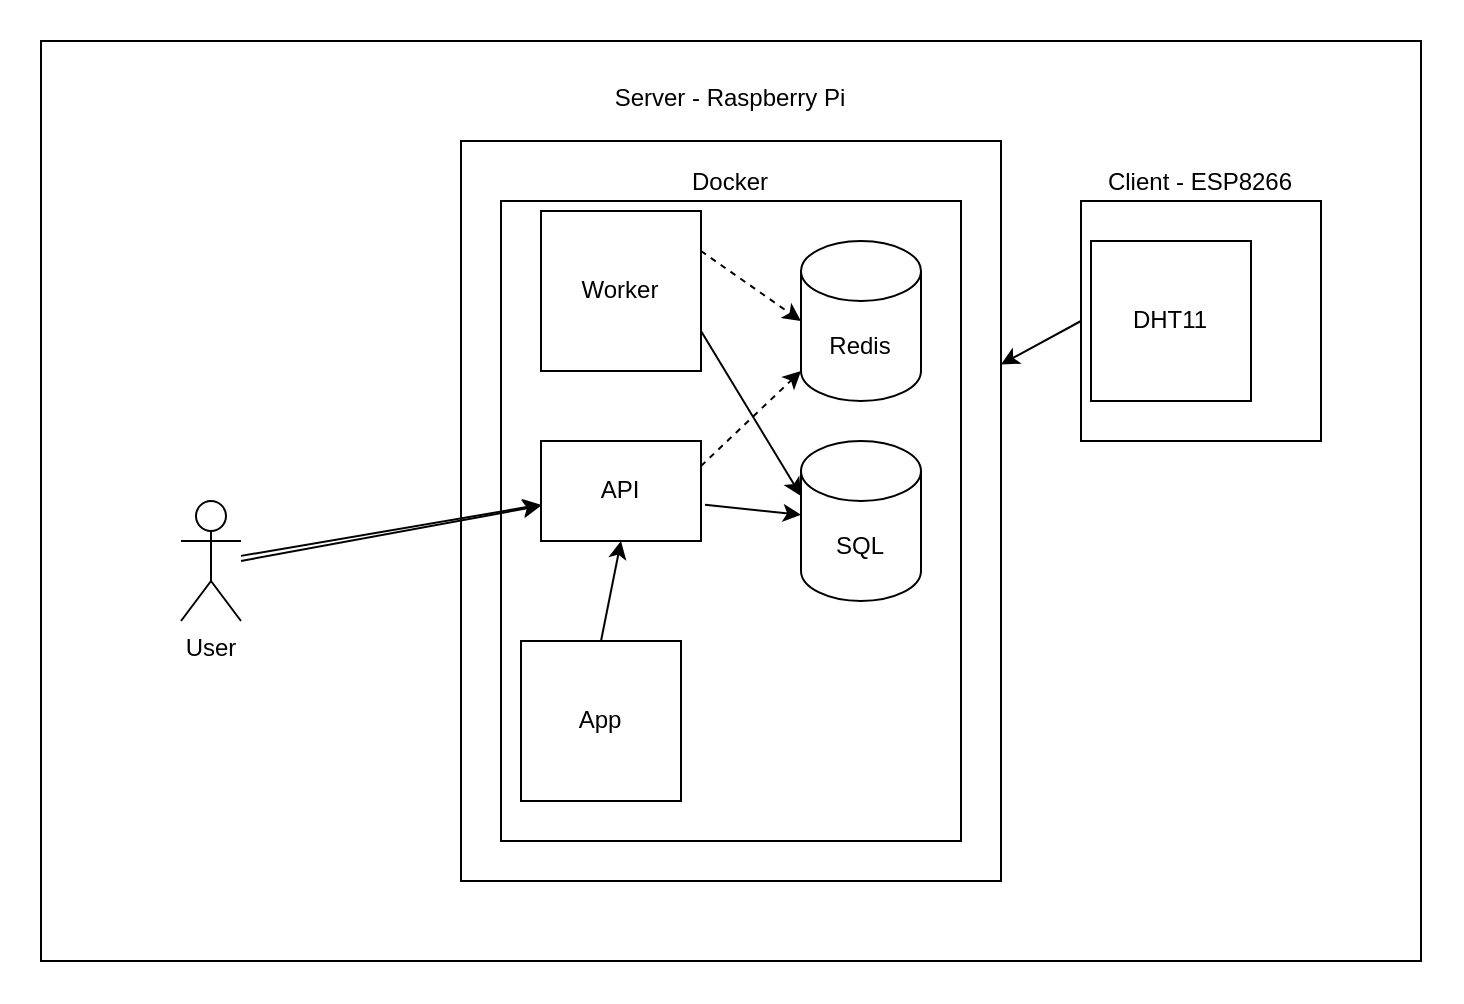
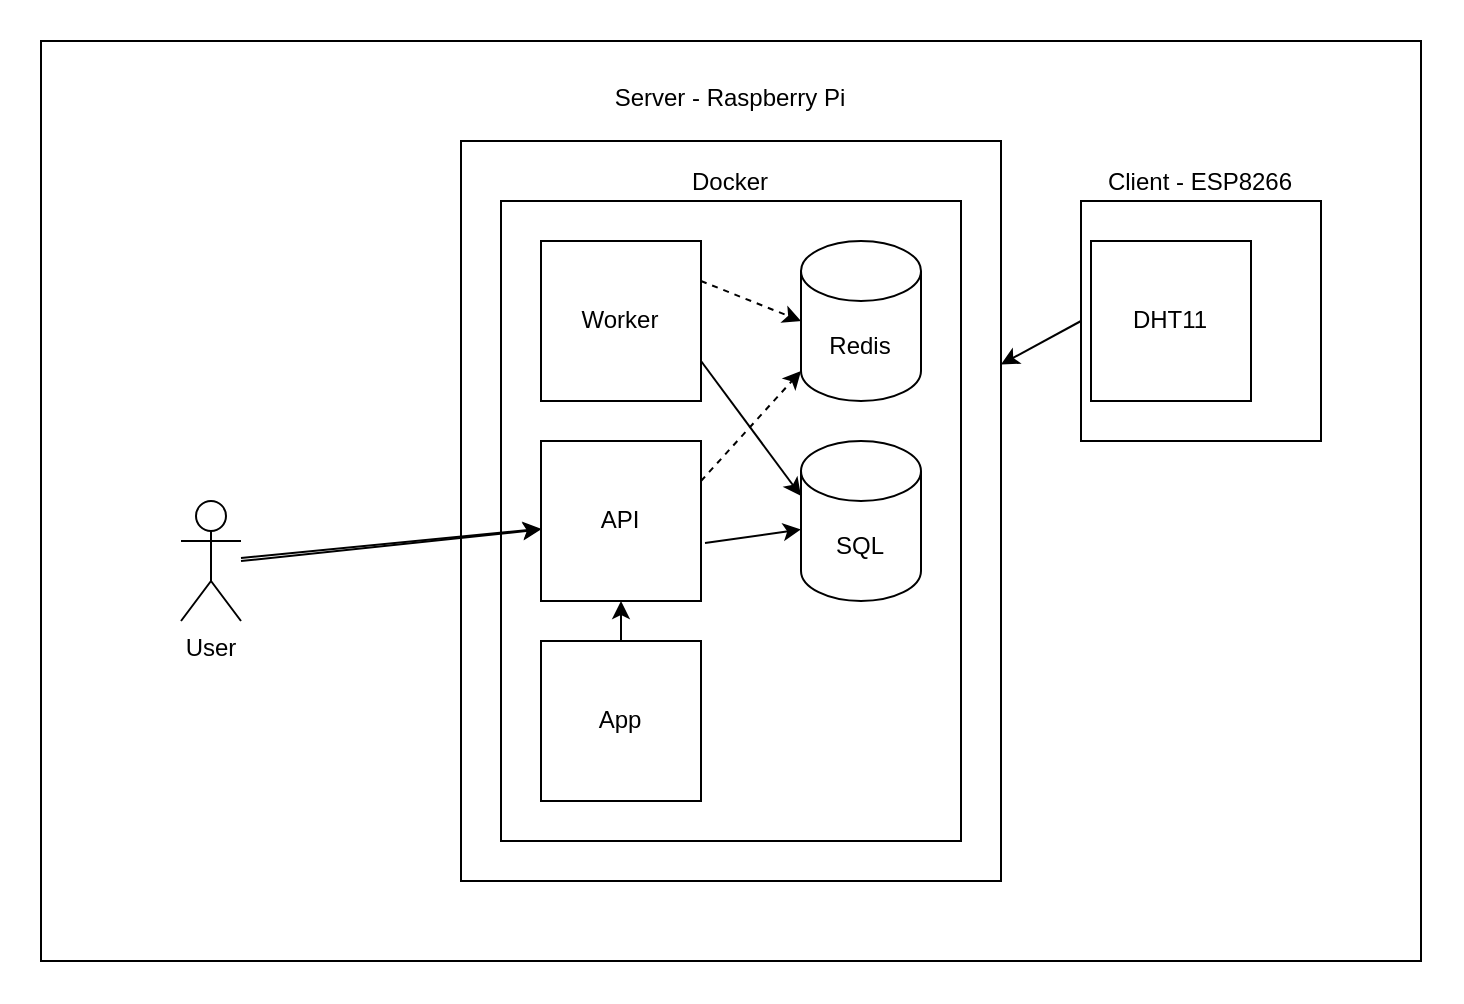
(621, 291) -> (621, 321)
(621, 491) -> (621, 521)
(601, 721) -> (621, 721)
